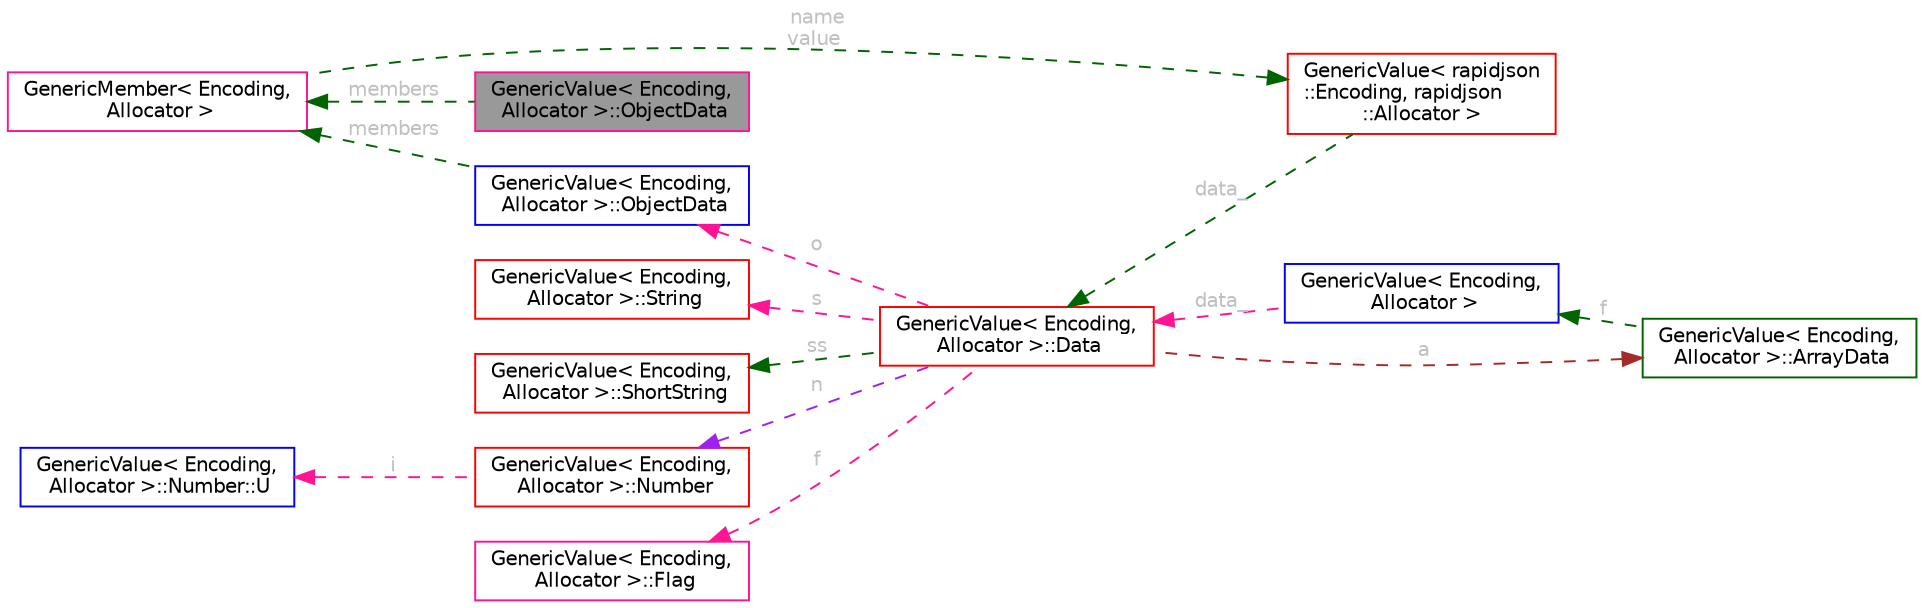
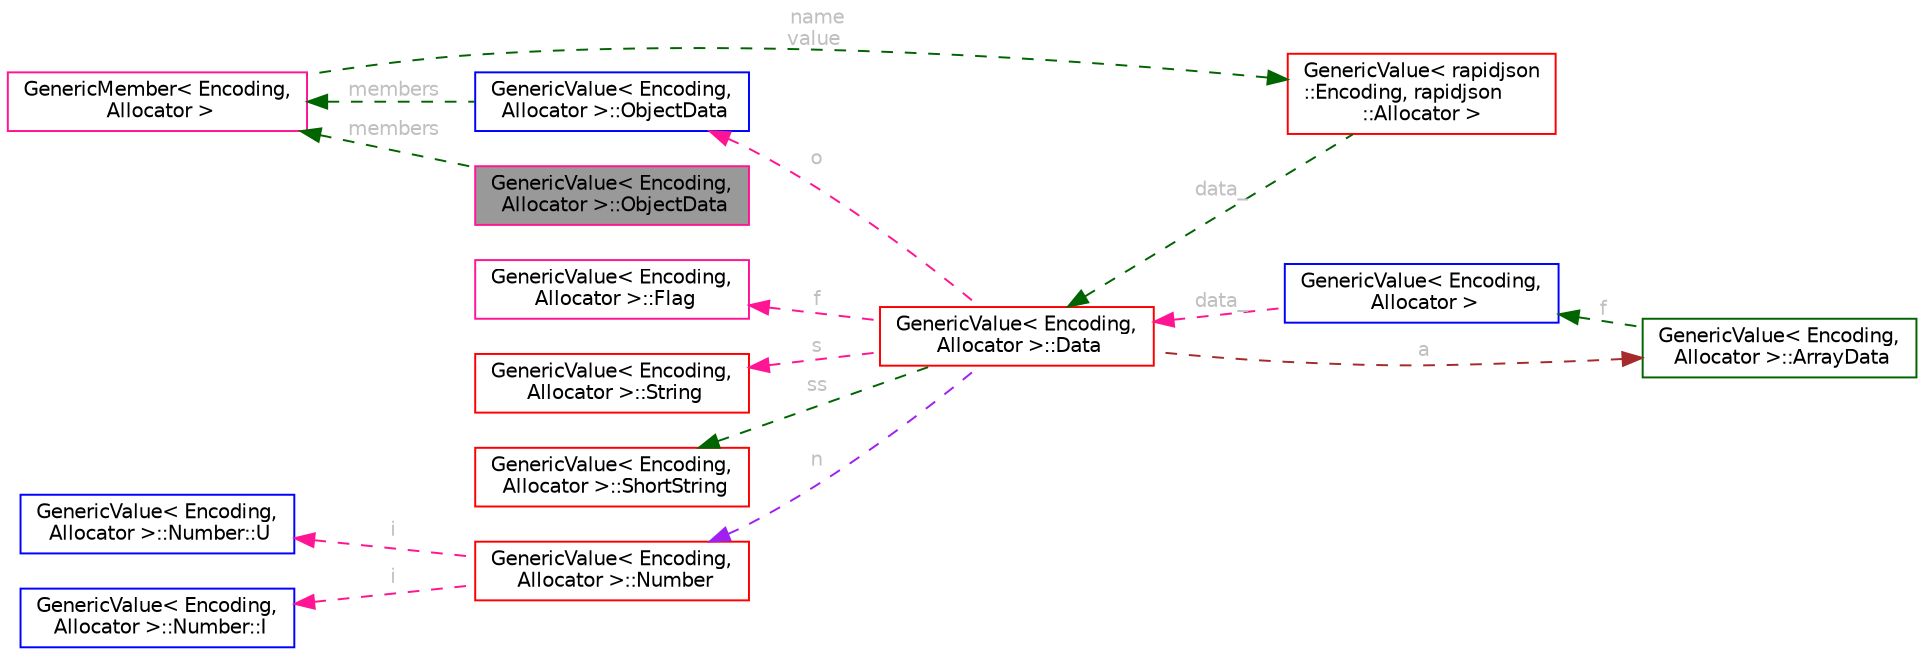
none -> (157, 618)
